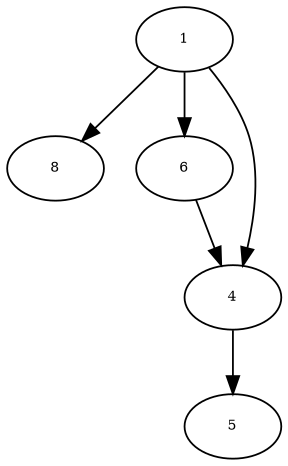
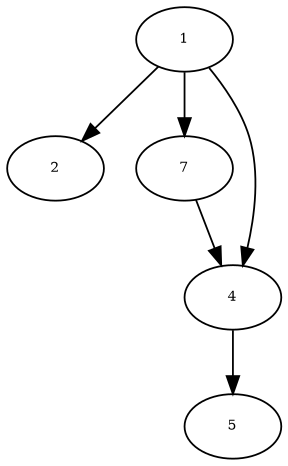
(56, 168) -> (56, 168)
(185, 168) -> (185, 168)
